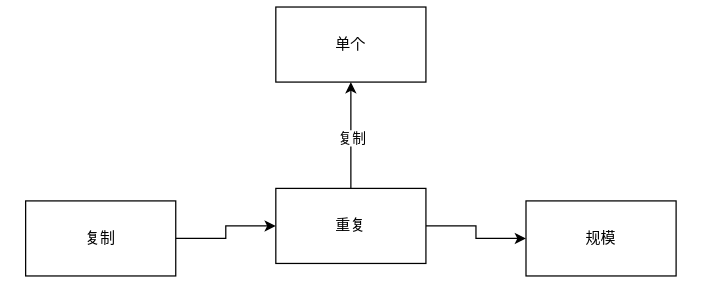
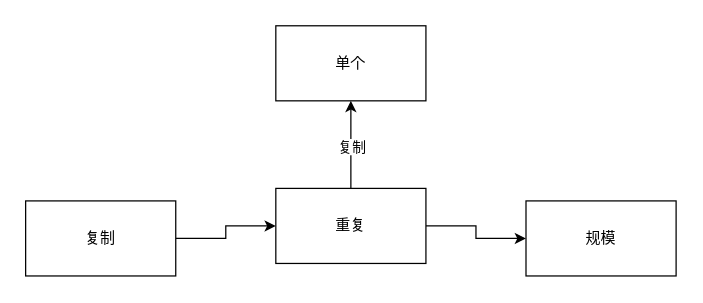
(351, 44) -> (351, 63)
